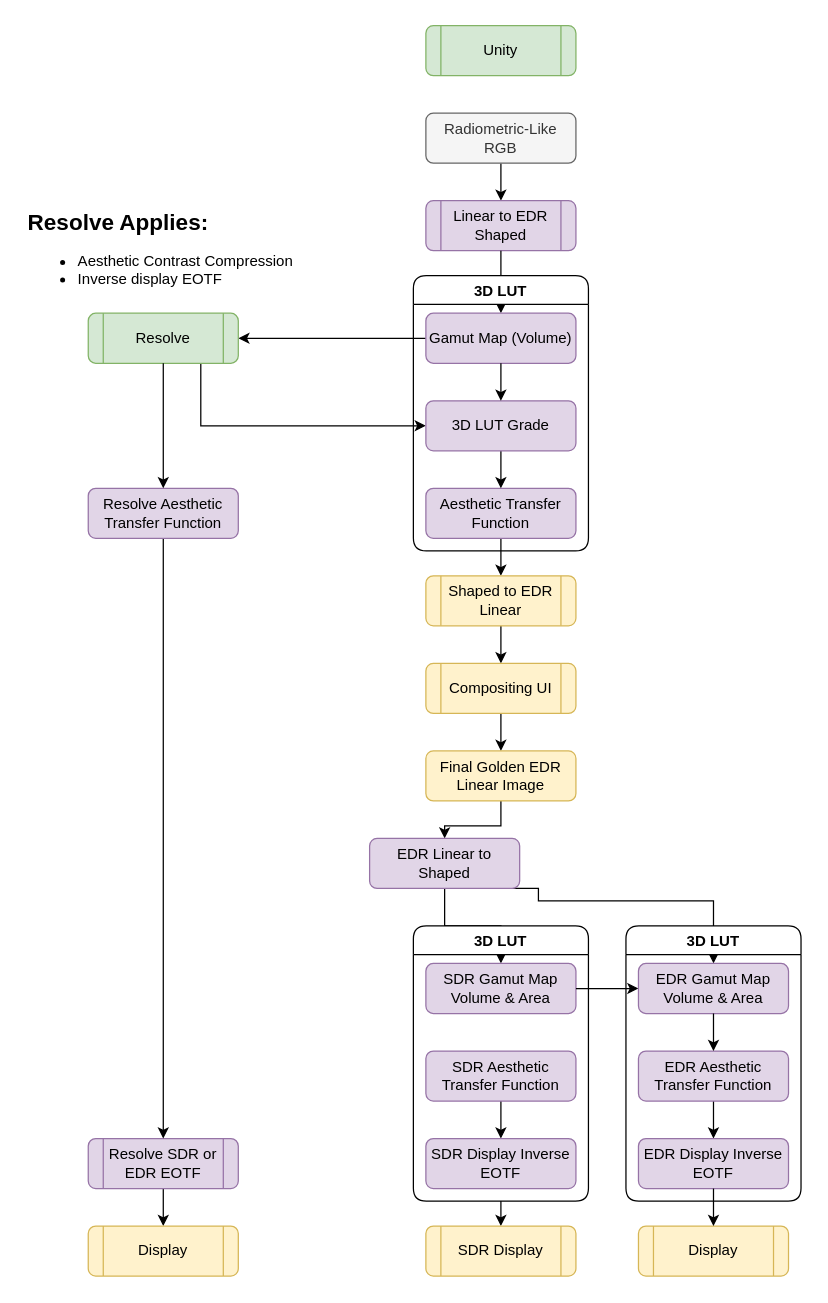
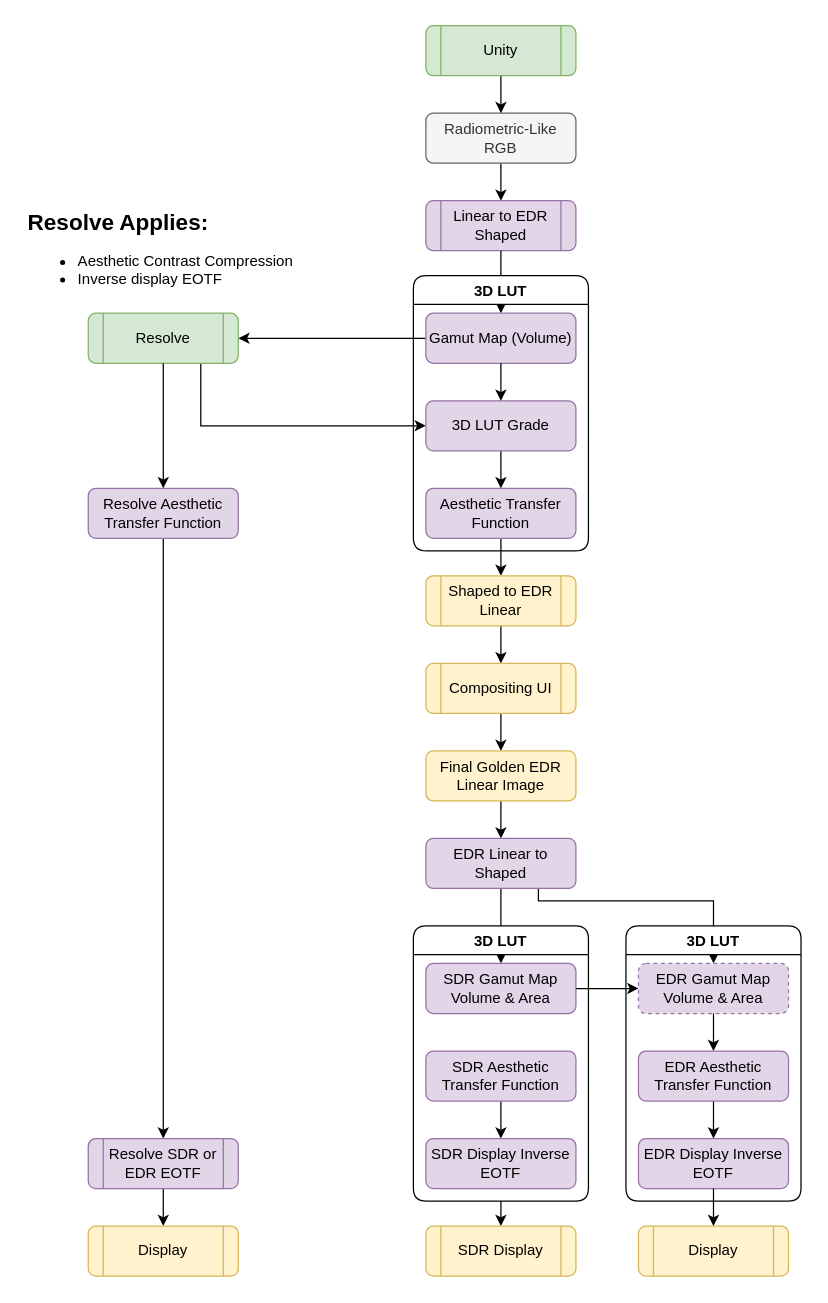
none -> (501, 99)
(444, 863) -> (501, 863)
(713, 988) -> (713, 988)
